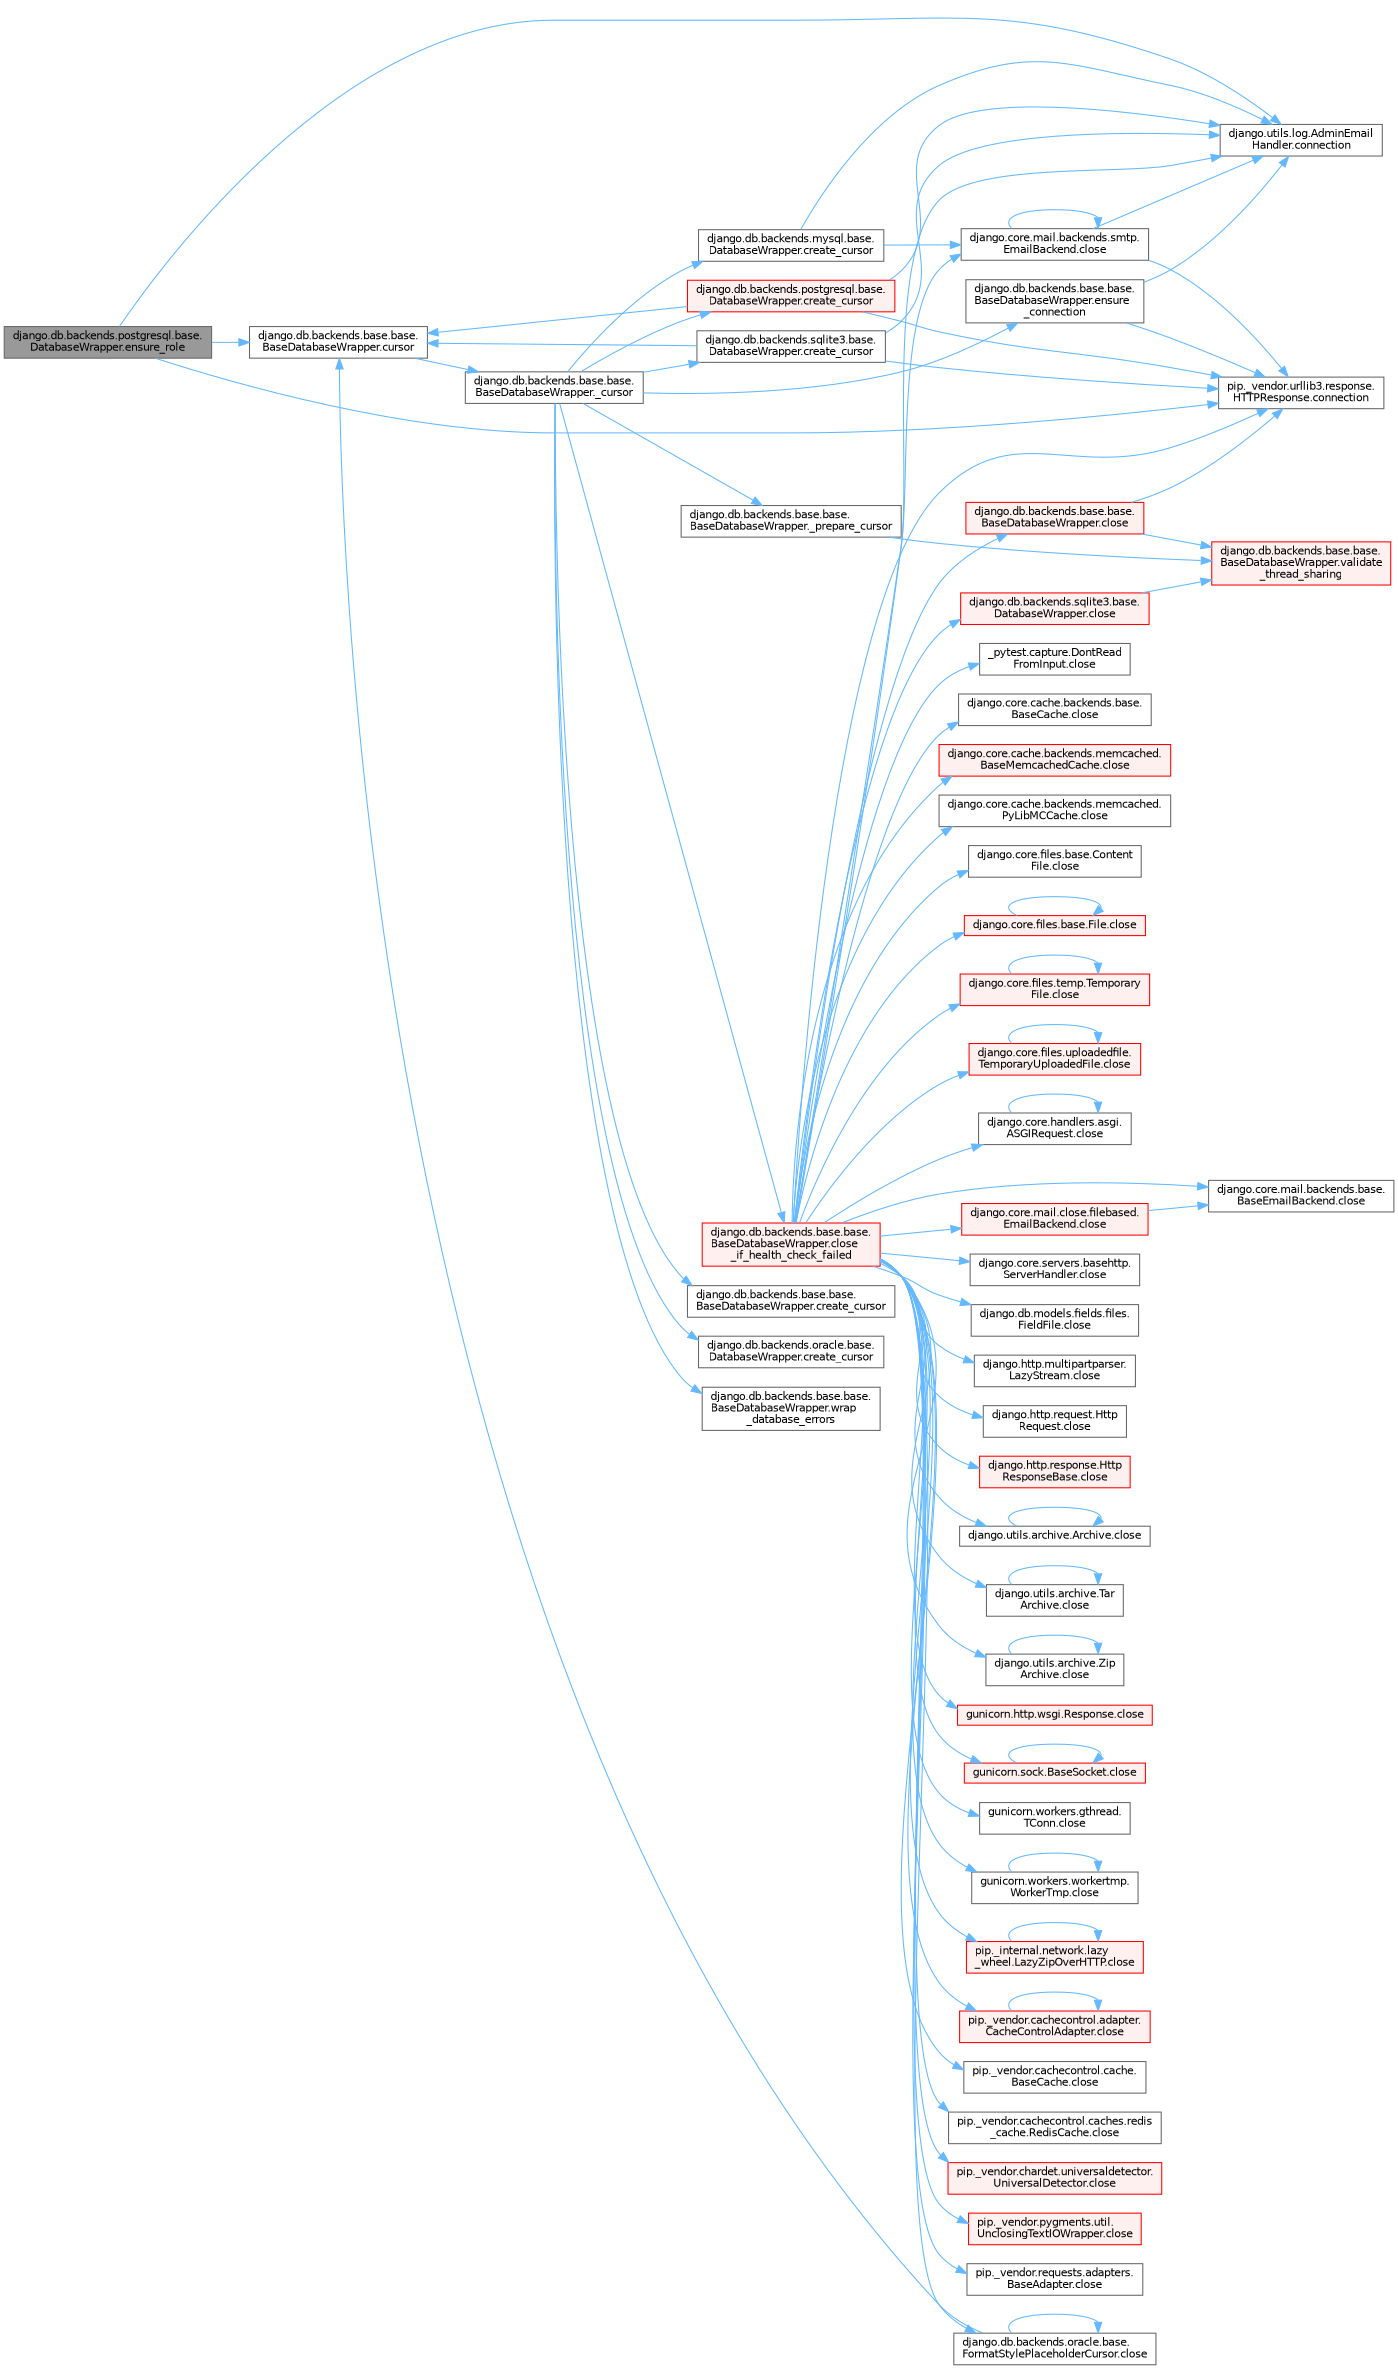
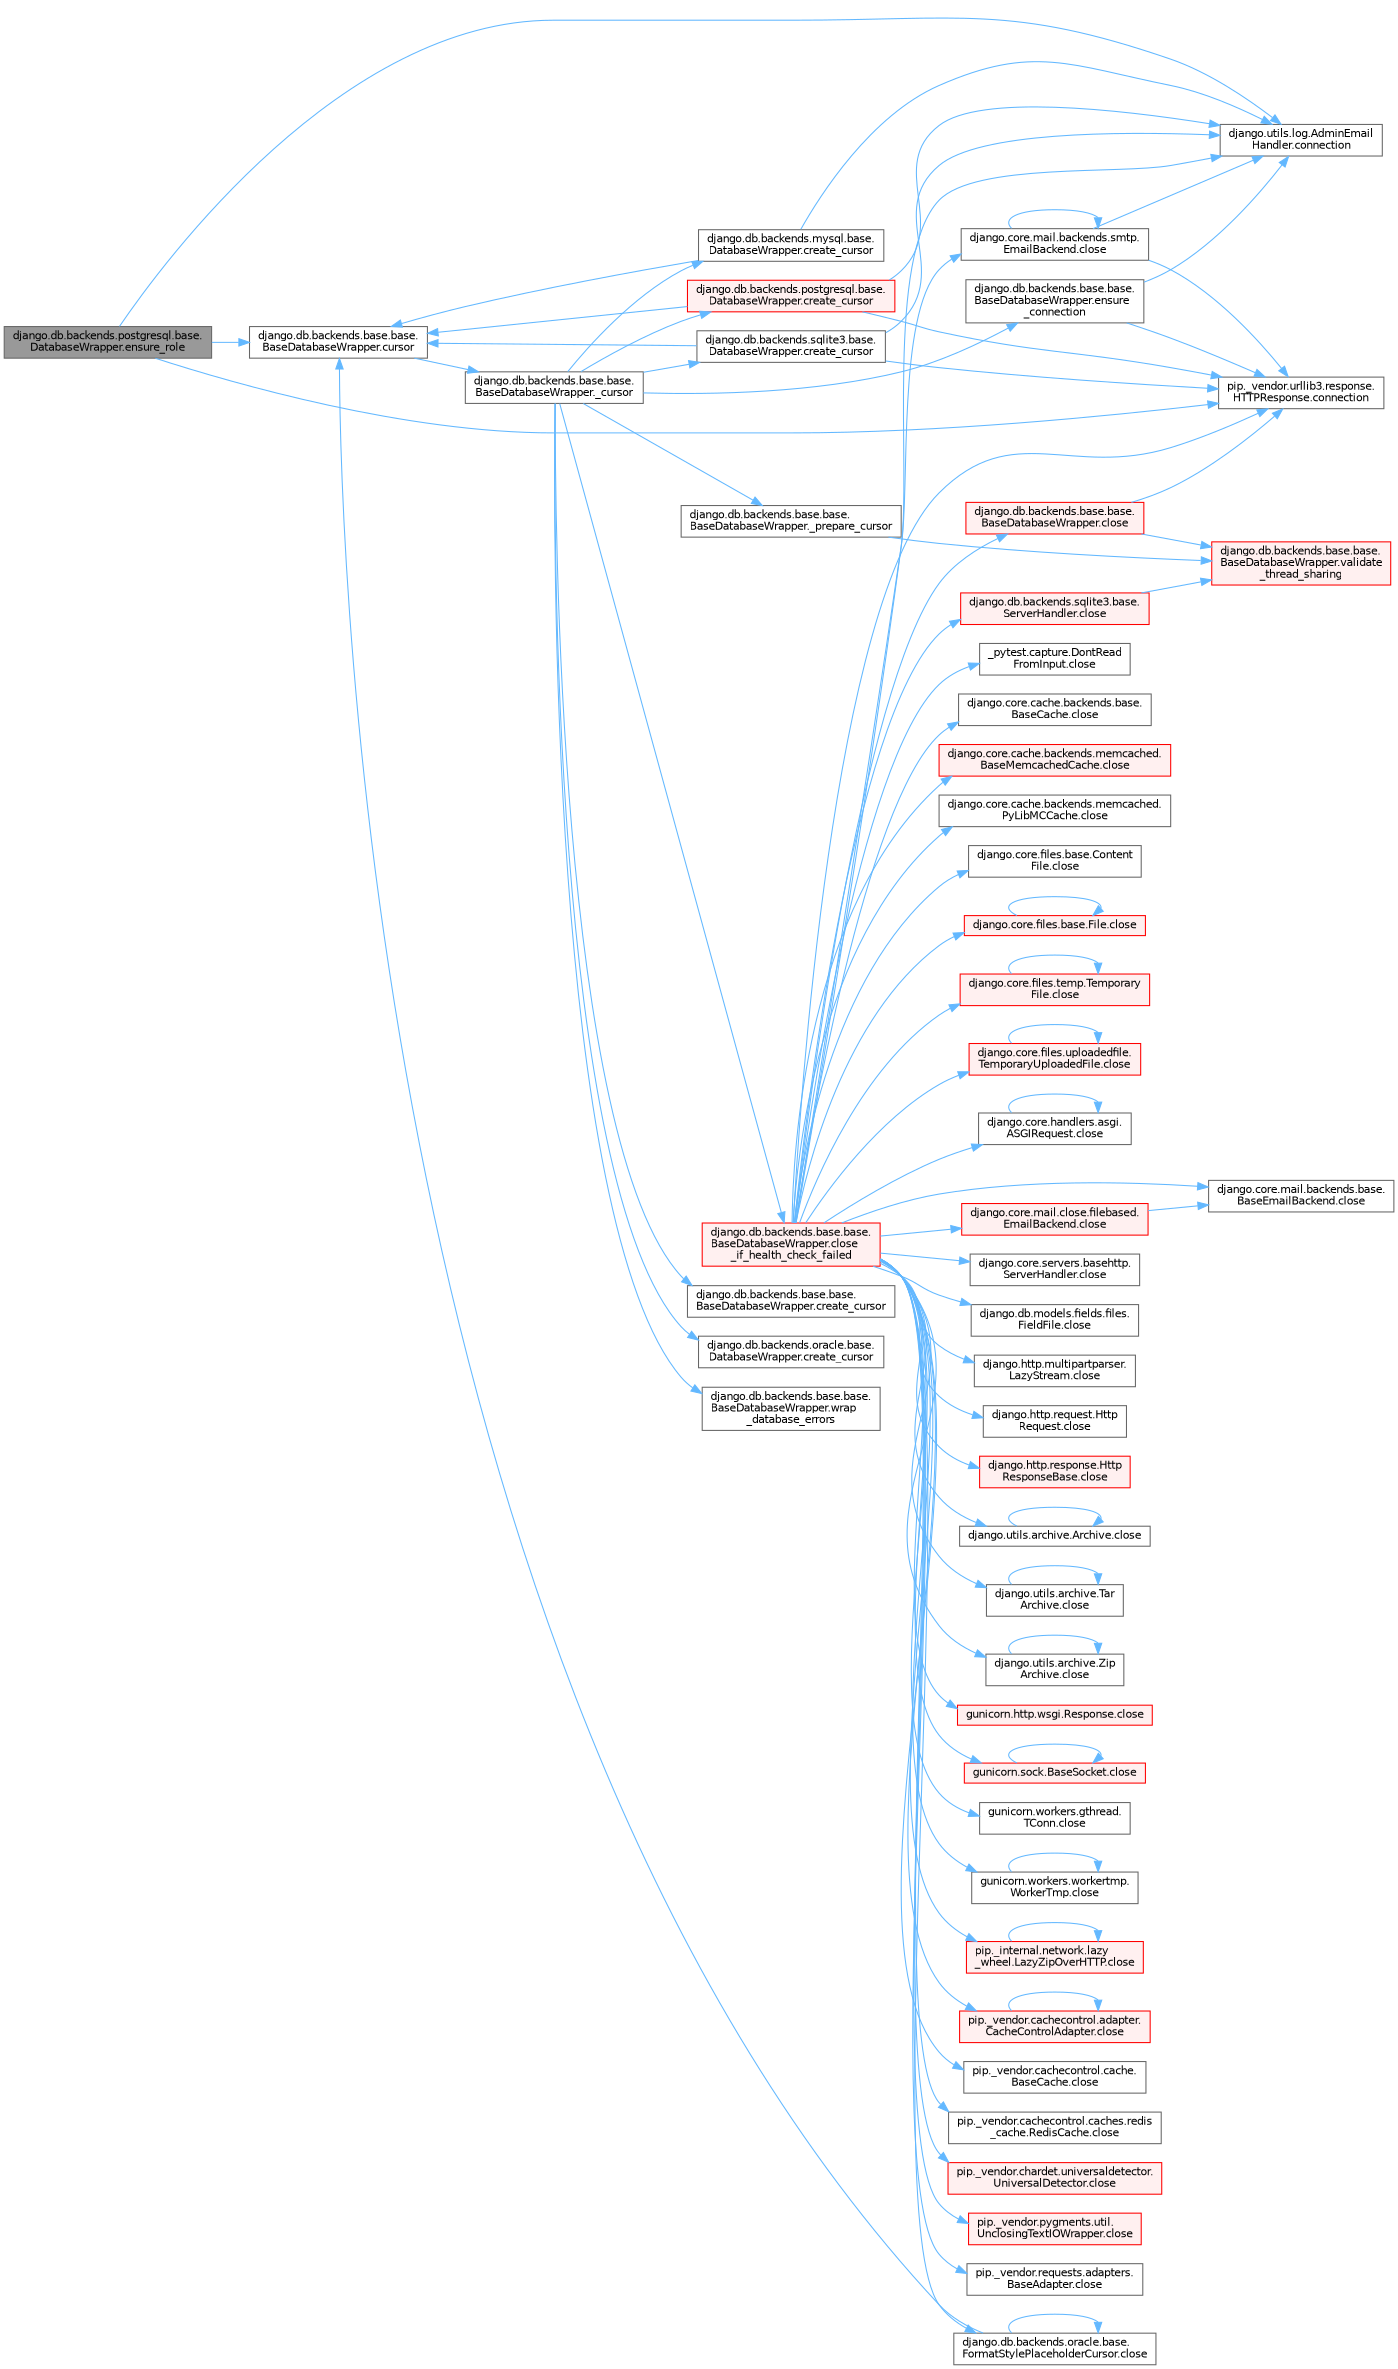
(909, 245) -> (549, 288)
(1055, 609) -> (1055, 609)
